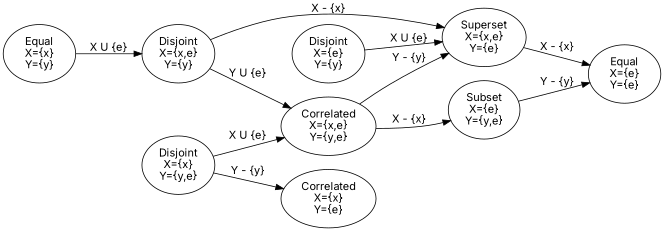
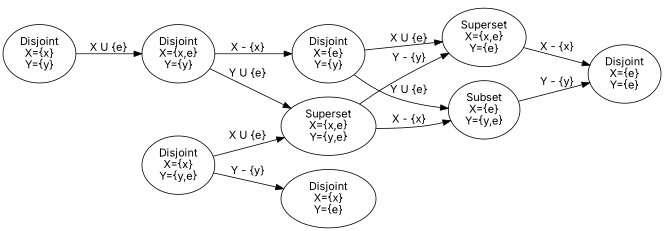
(322, 14) -> (249, 54)
(39, 54) -> (39, 54)
(625, 74) -> (625, 74)
none -> (395, 98)
(329, 126) -> (329, 126)
(329, 199) -> (329, 199)
